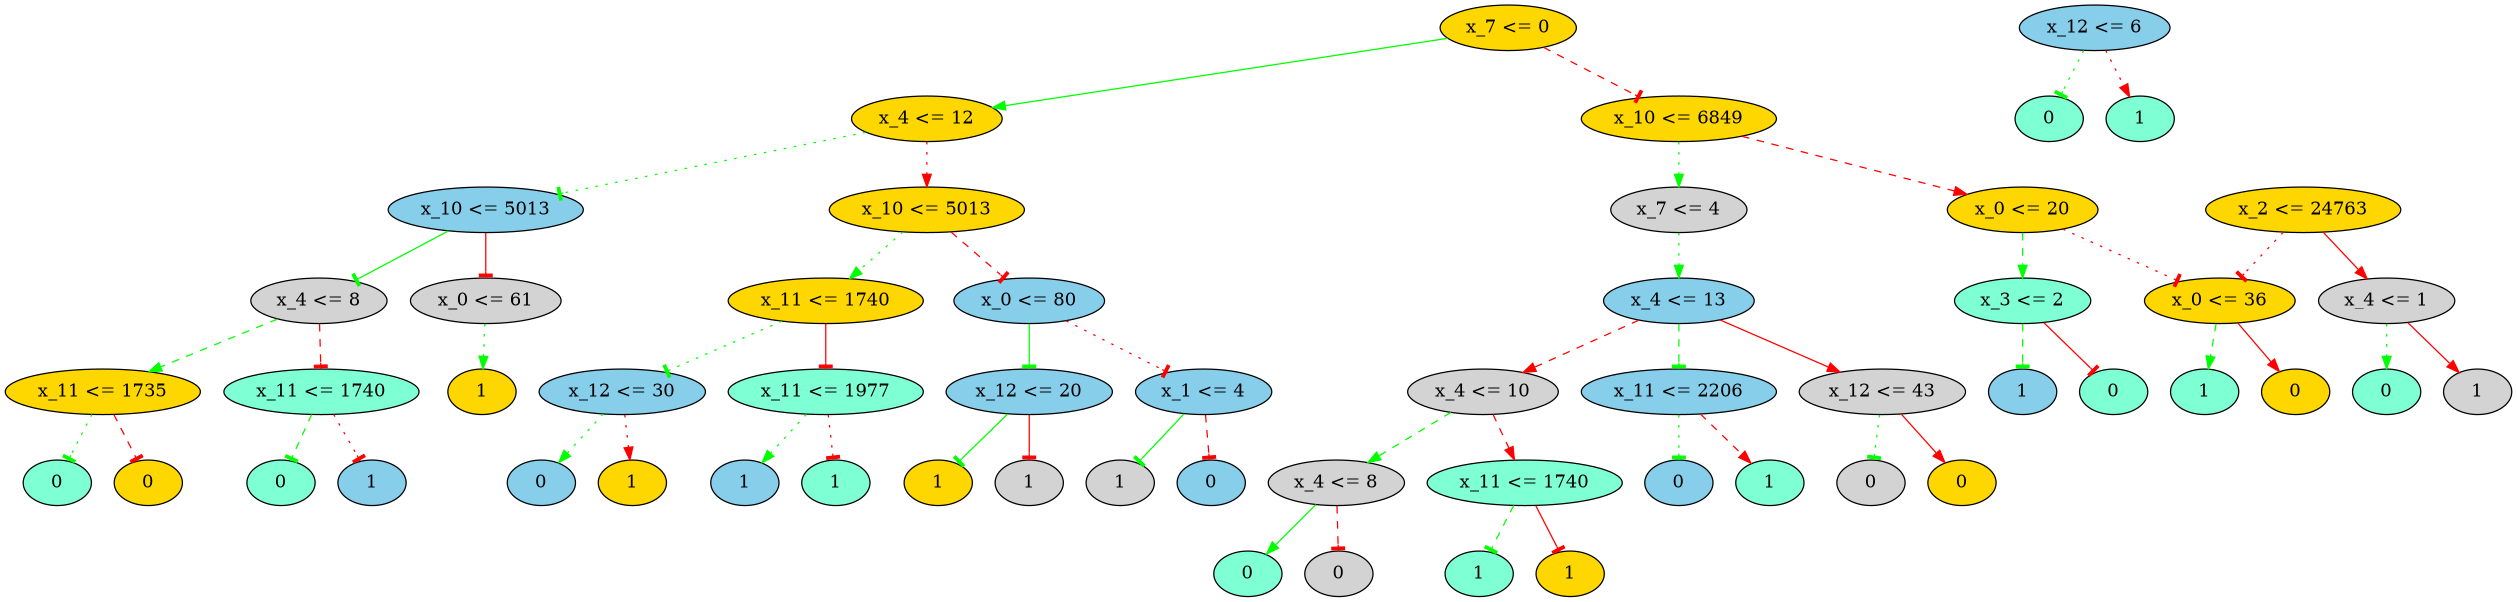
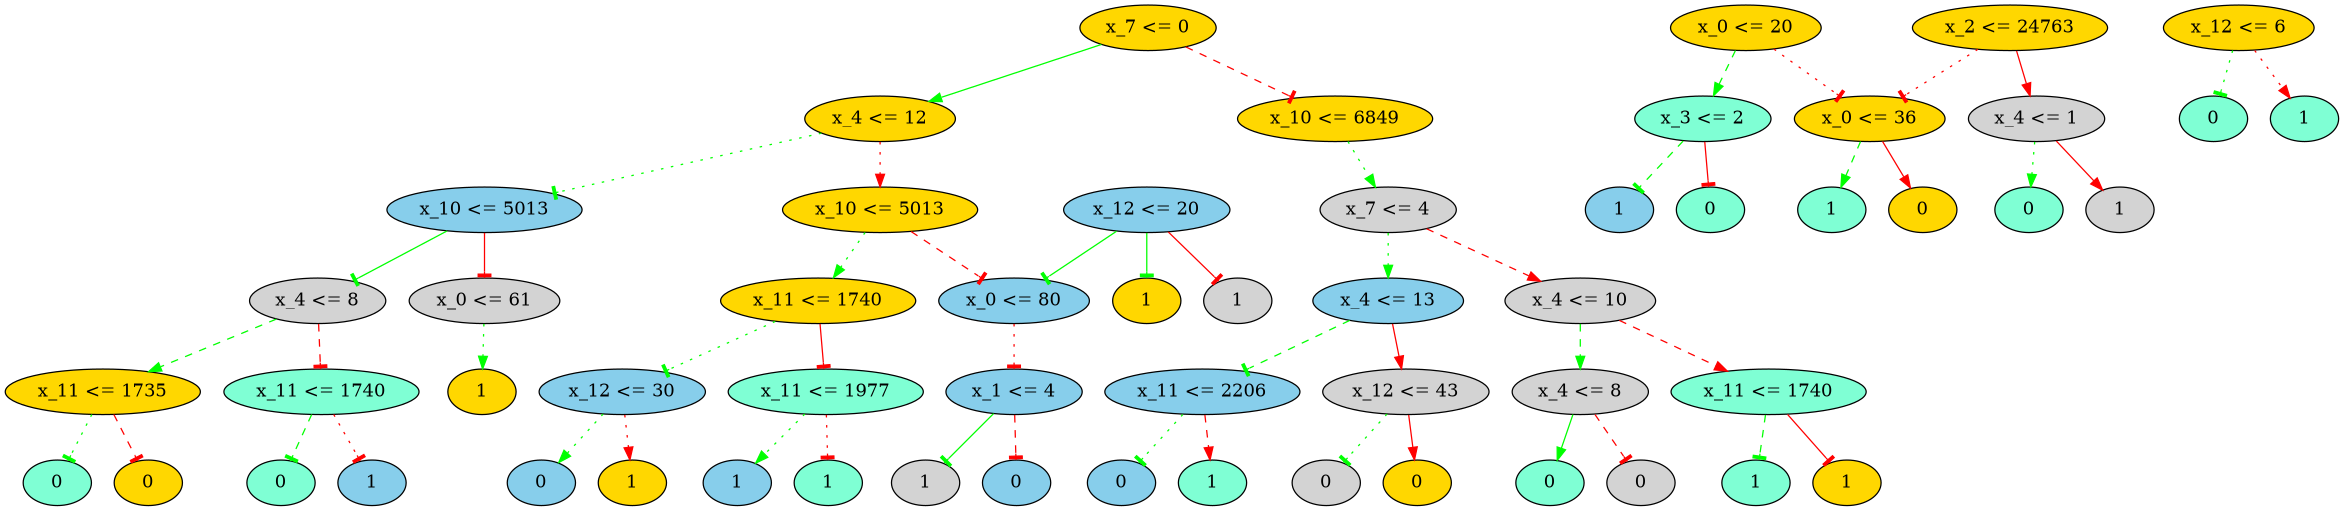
(2095, 28) -> (2239, 28)
(1848, 164) -> none
(1029, 343) -> (1083, 254)
(1587, 344) -> (1478, 252)
